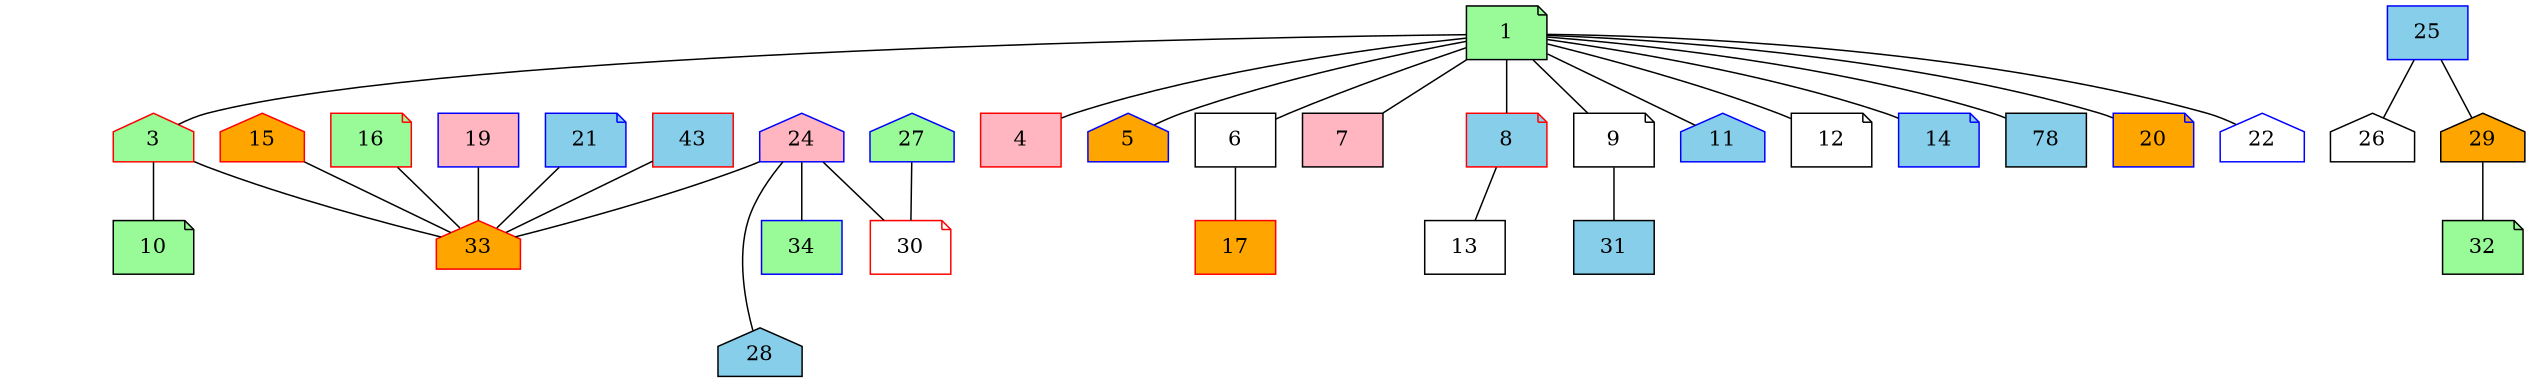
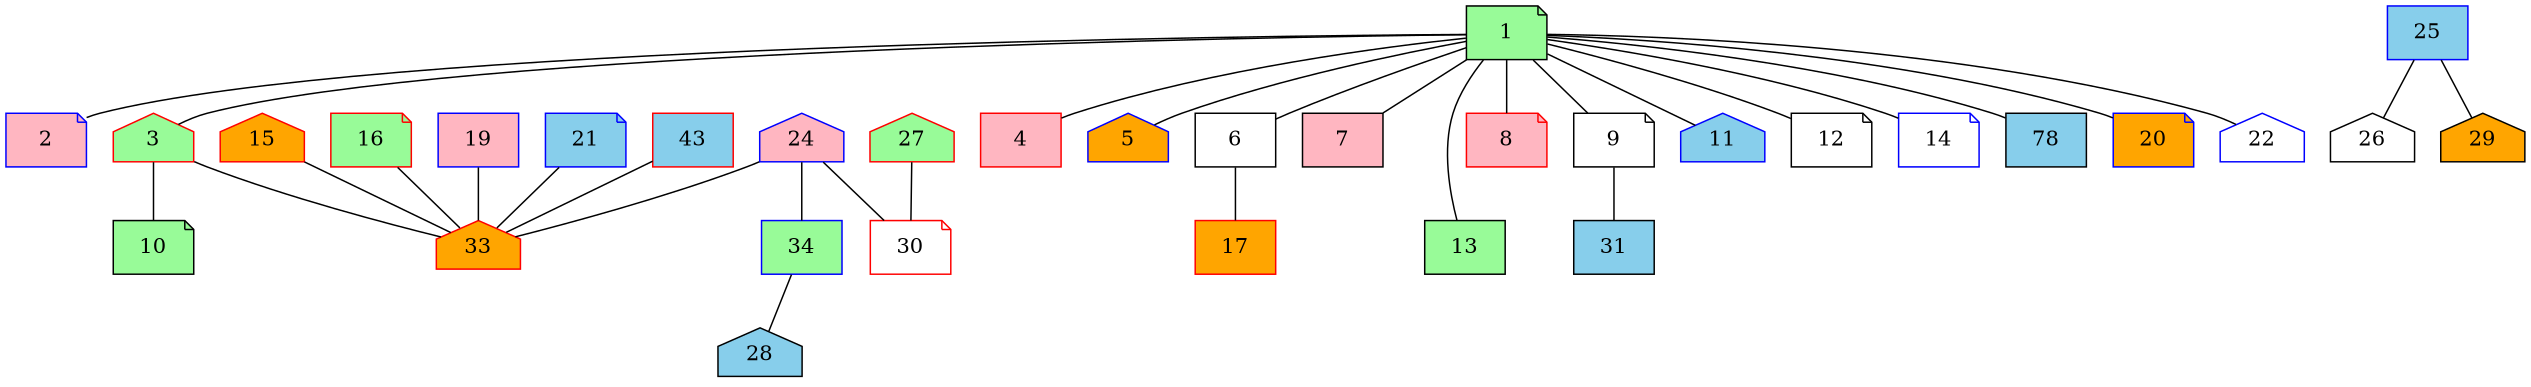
none -> (46, 140)
(912, 140) -> (912, 140)
(1507, 140) -> (1507, 140)
(1939, 140) -> (1939, 140)
(1486, 194) -> (1449, 136)
(744, 242) -> (780, 303)
(1465, 247) -> (1465, 247)
(2483, 247) -> none
